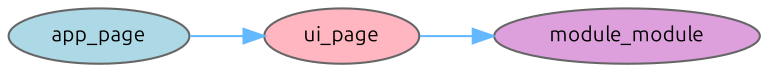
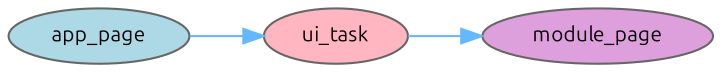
(342, 36) -> (336, 36)
(627, 36) -> (598, 36)
